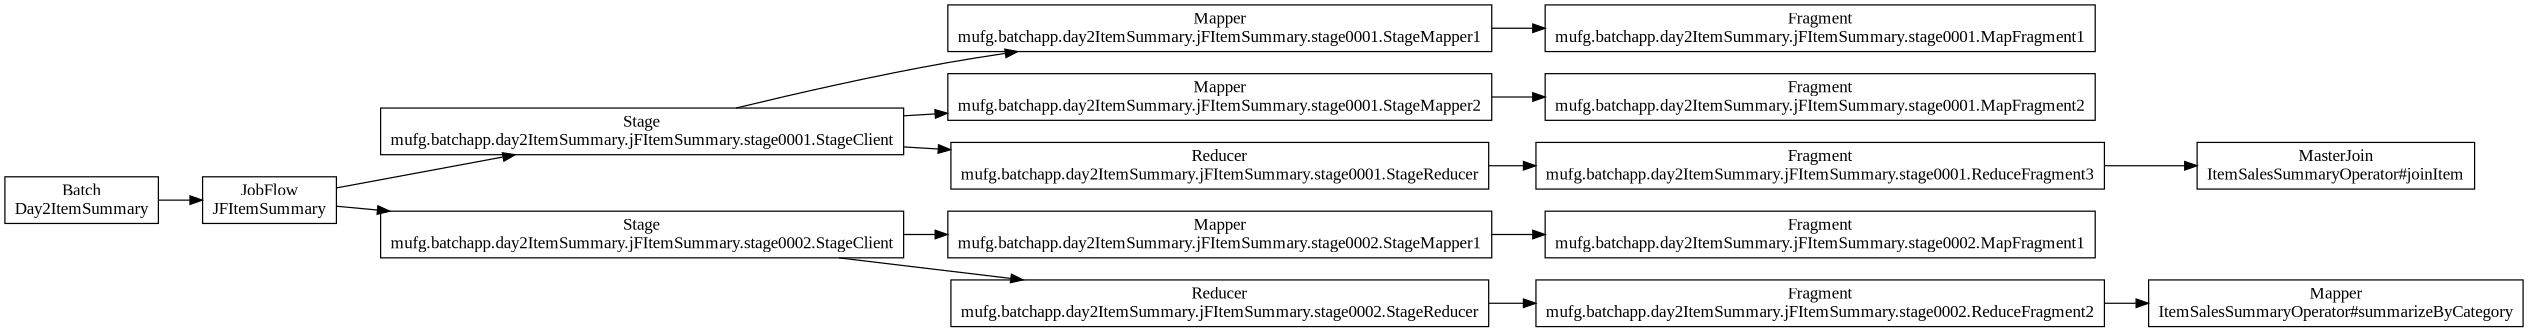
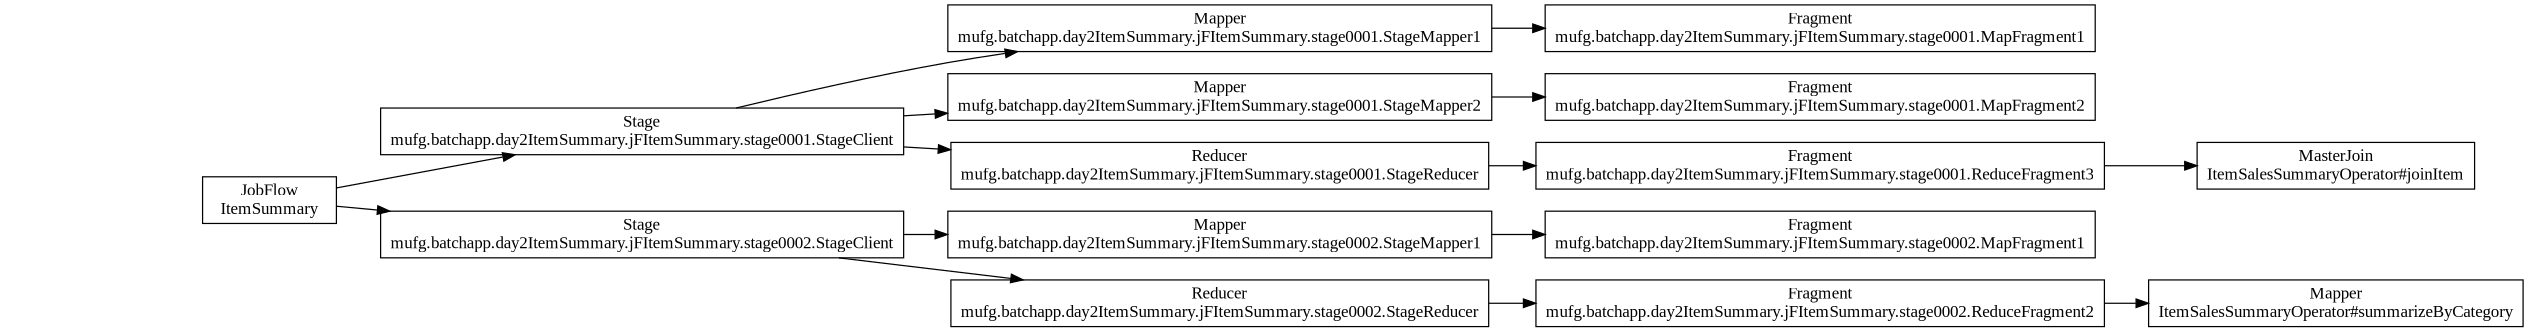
(82, 200) -> none
(269, 200) -> (269, 200)
